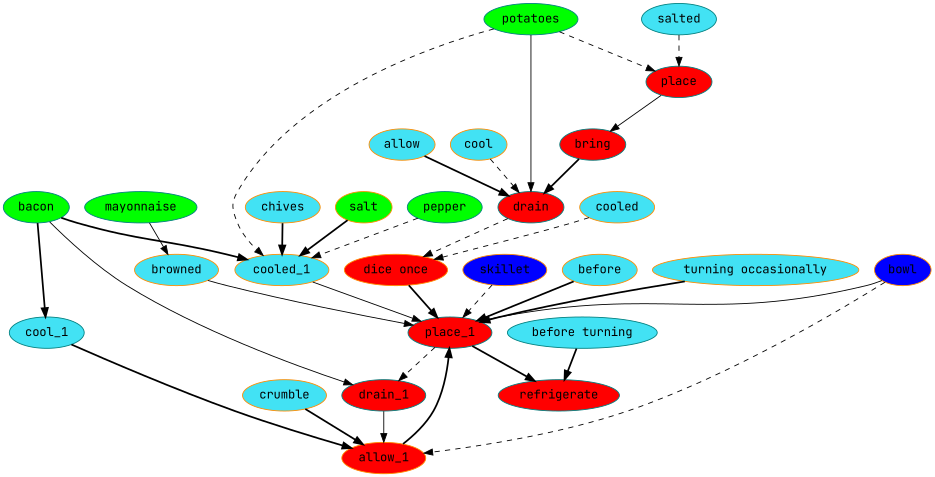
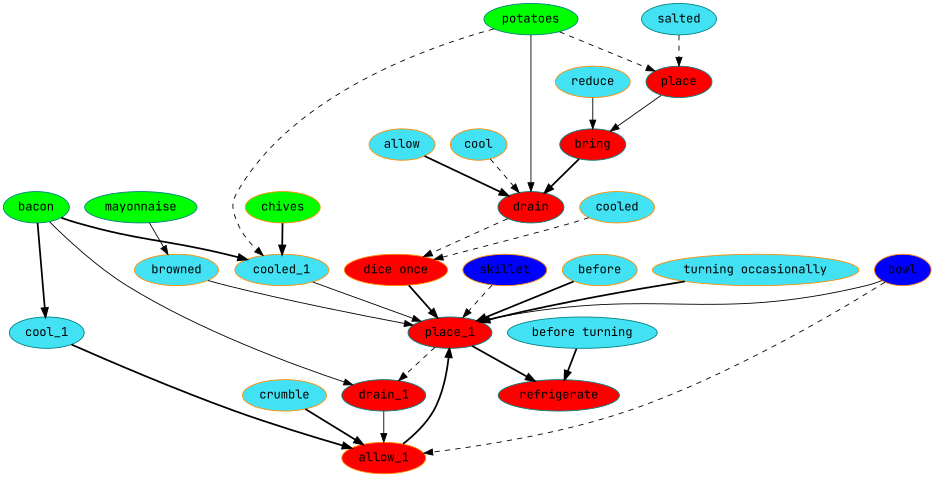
none -> (593, 82)
(283, 207) -> (283, 207)
(364, 207) -> none
(445, 207) -> none
